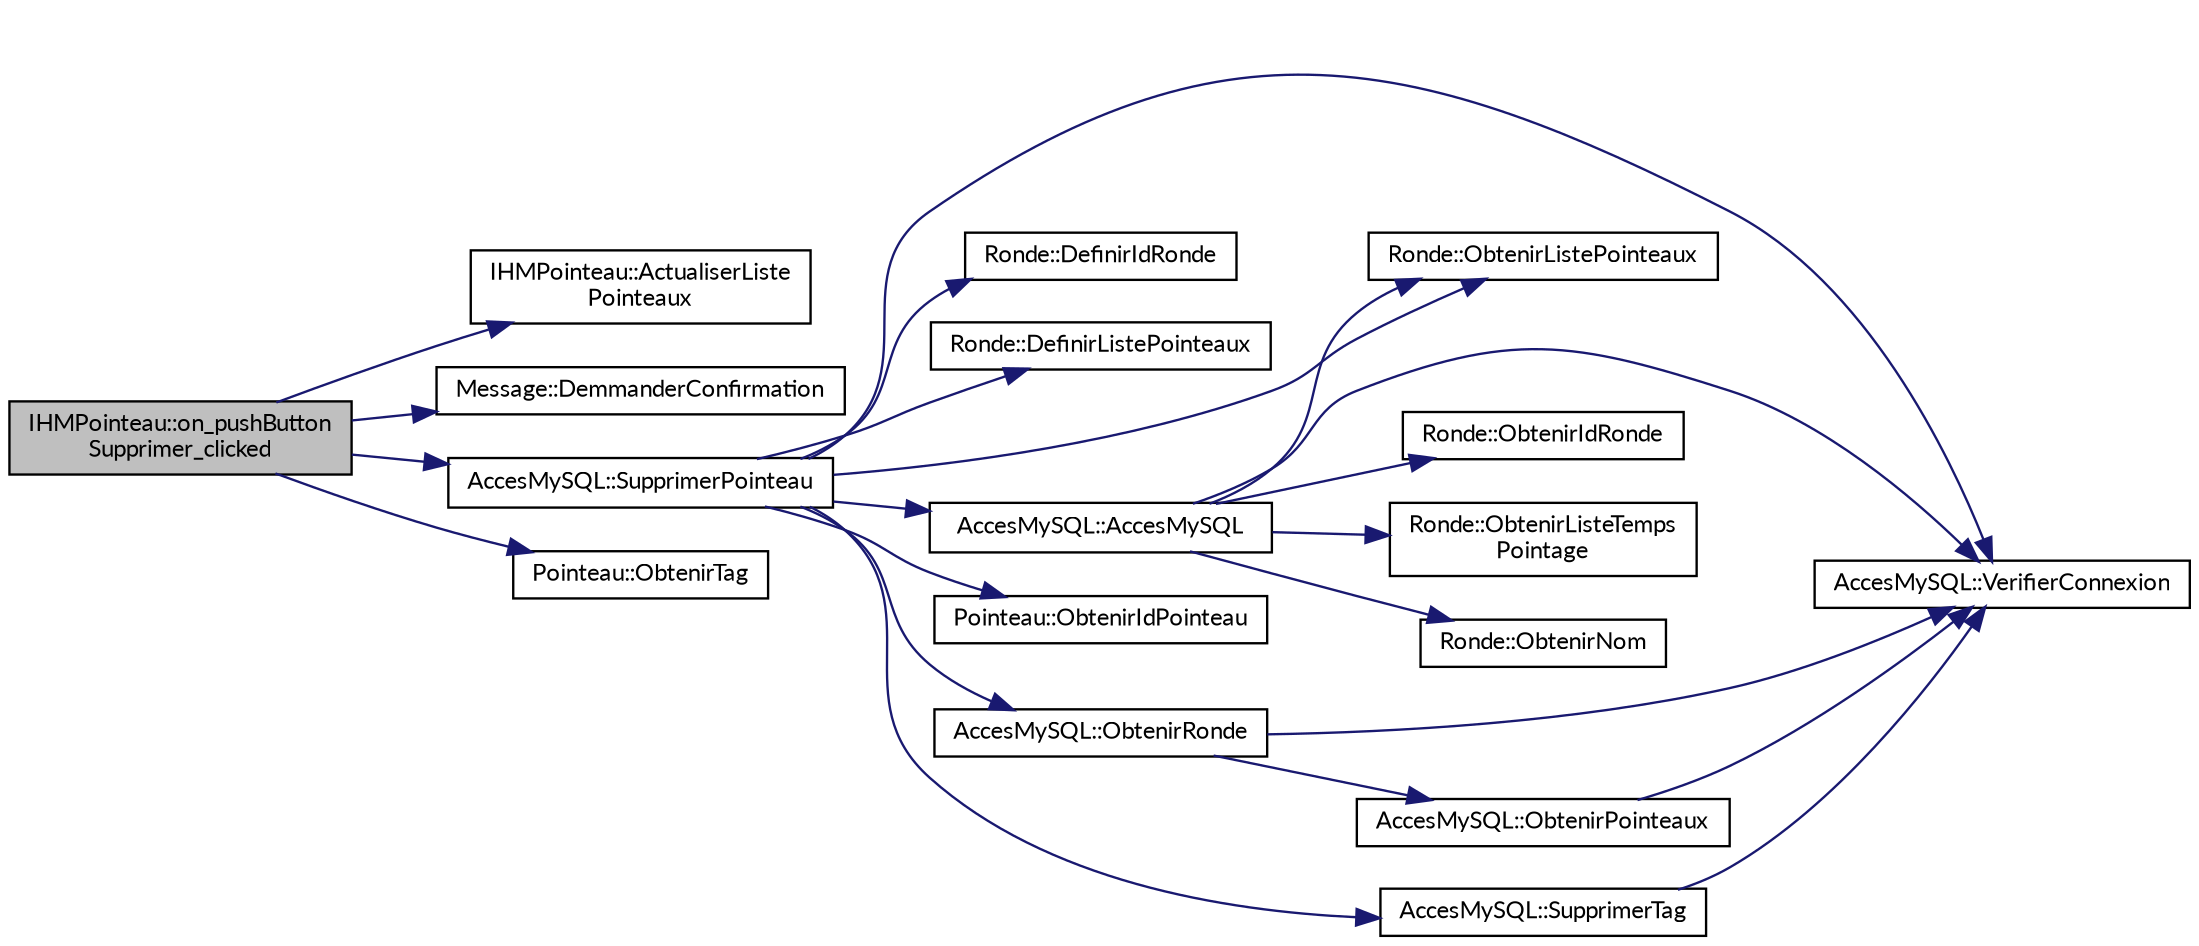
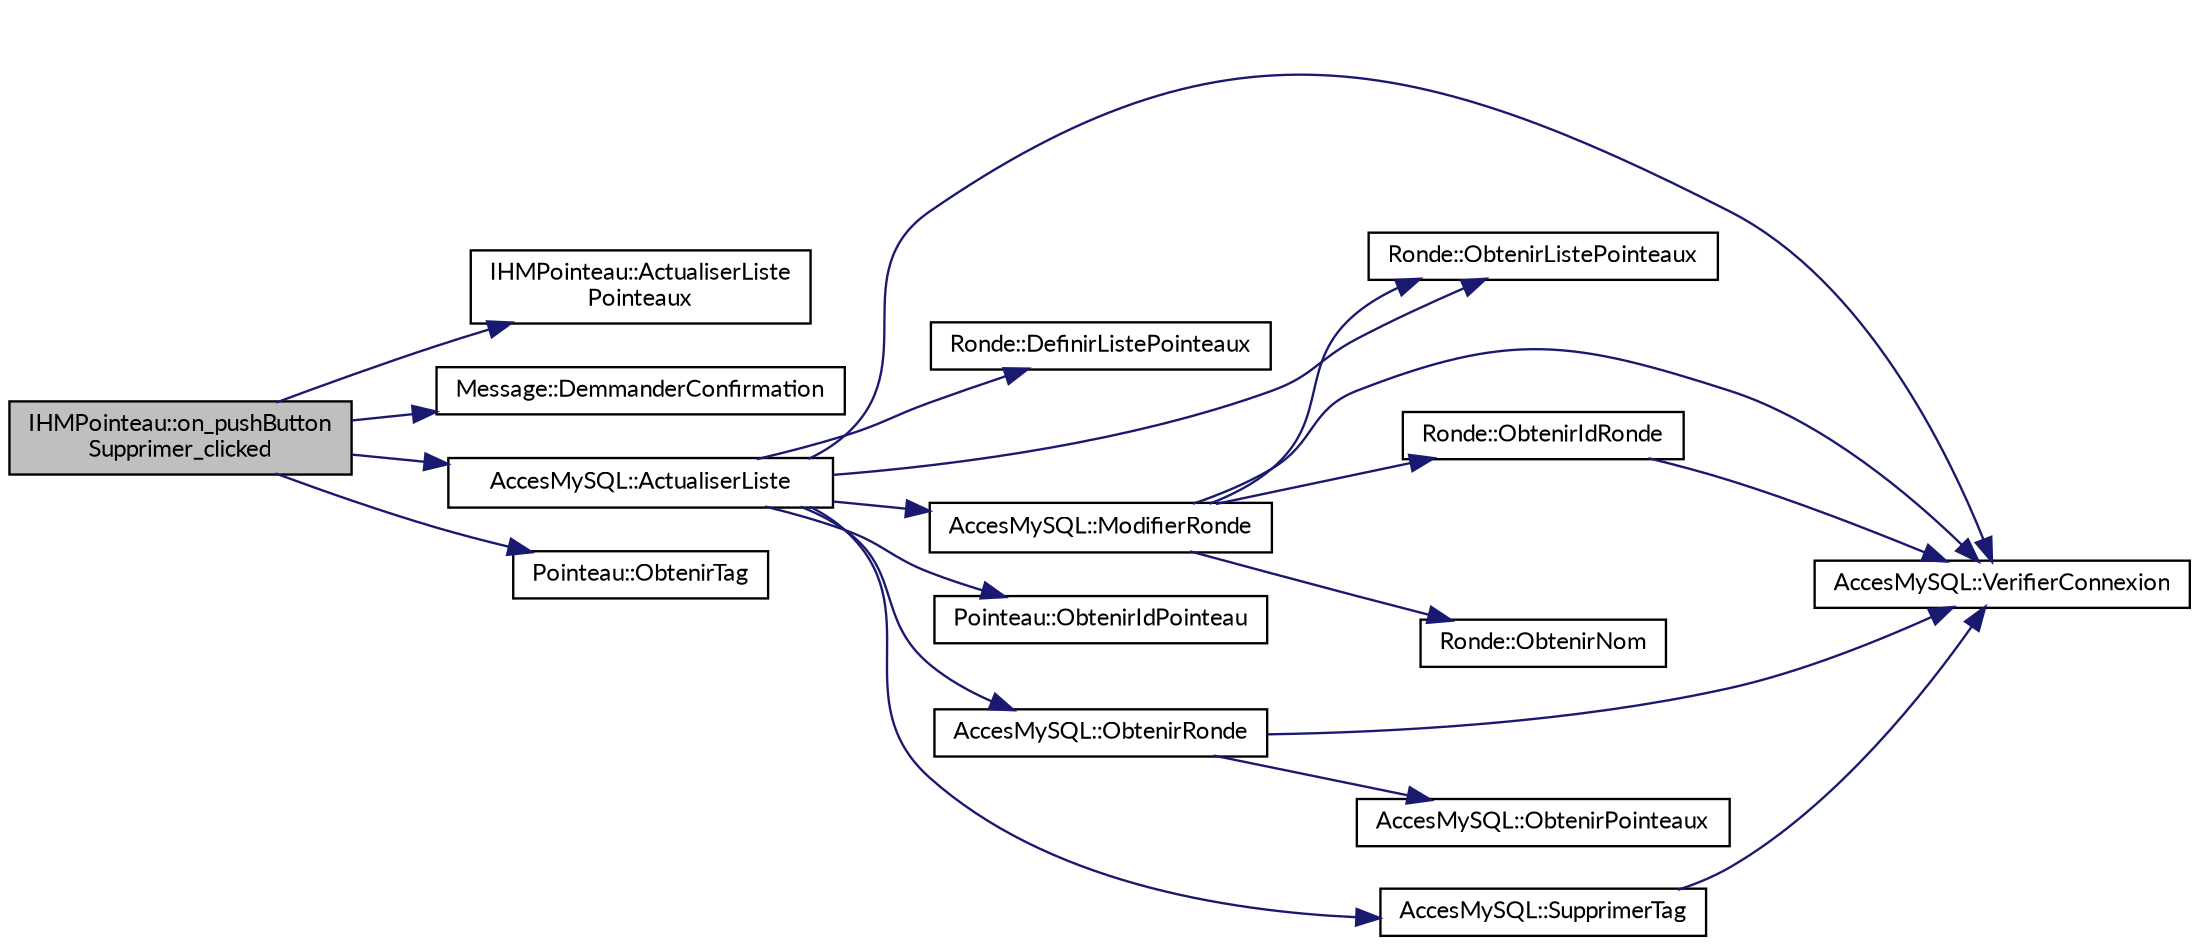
(1101, 256) -> none
(641, 483) -> (641, 483)
(1101, 528) -> (1101, 528)
(1543, 539) -> none
(1804, 726) -> (1788, 500)
